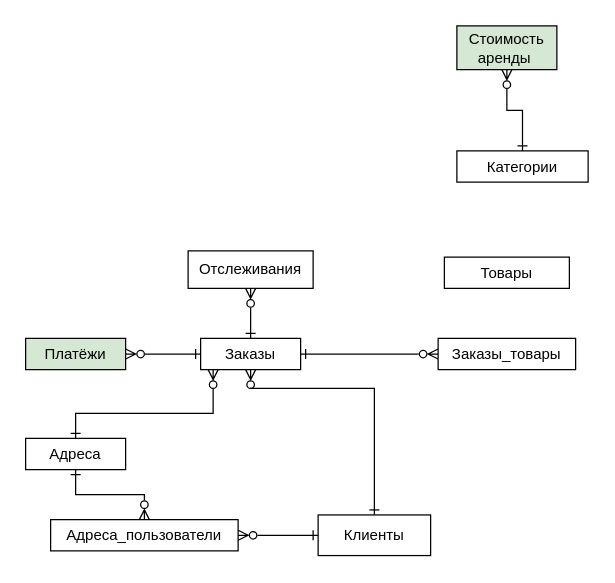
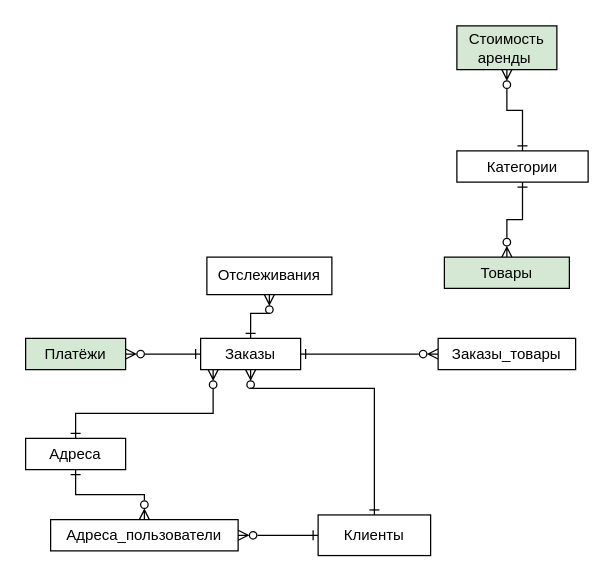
none -> (523, 217)
(251, 269) -> (269, 276)
(507, 273) -> (507, 273)
